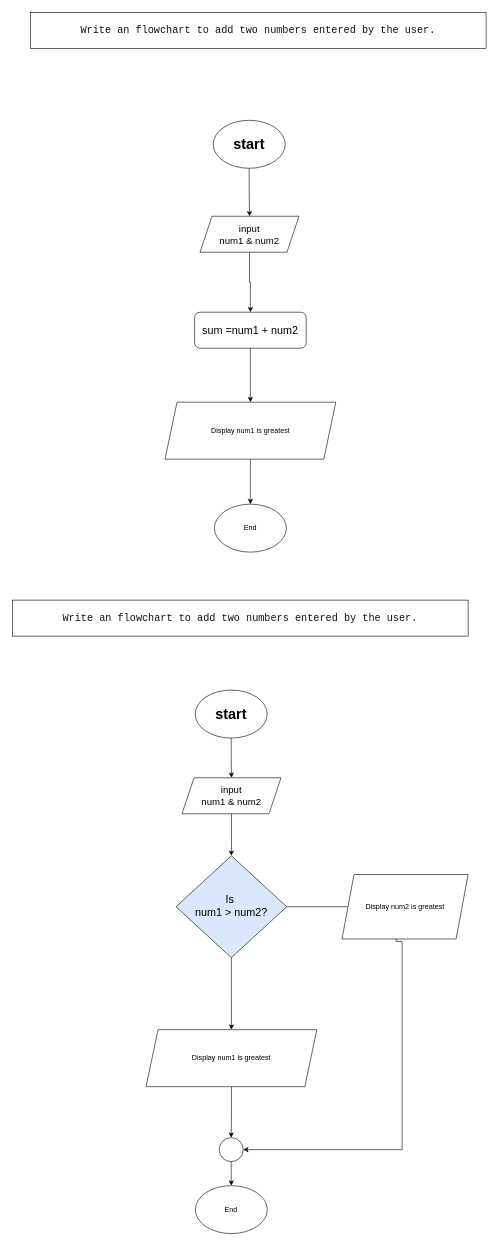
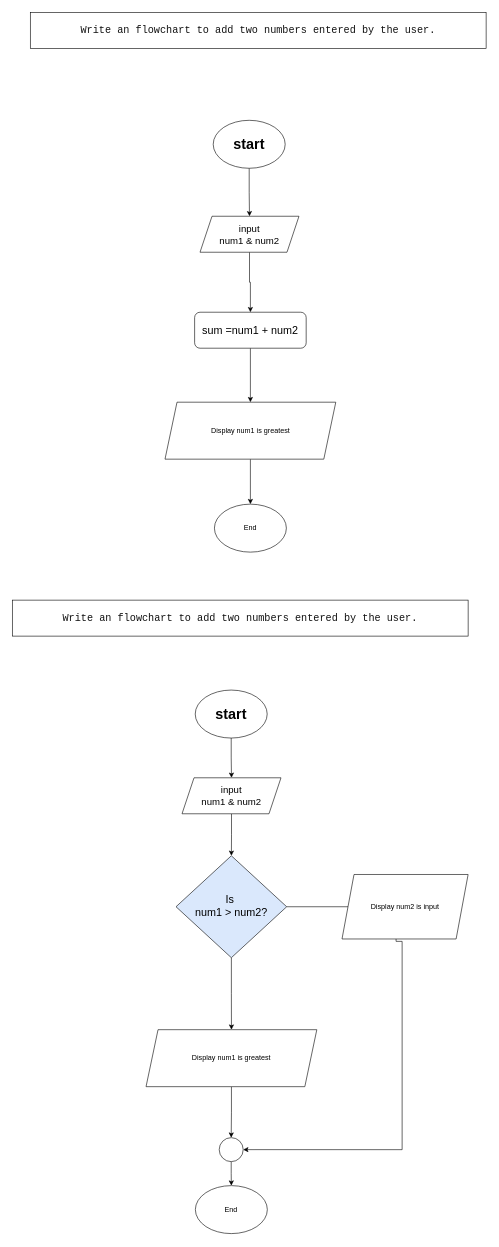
(405, 907) -> (405, 907)
